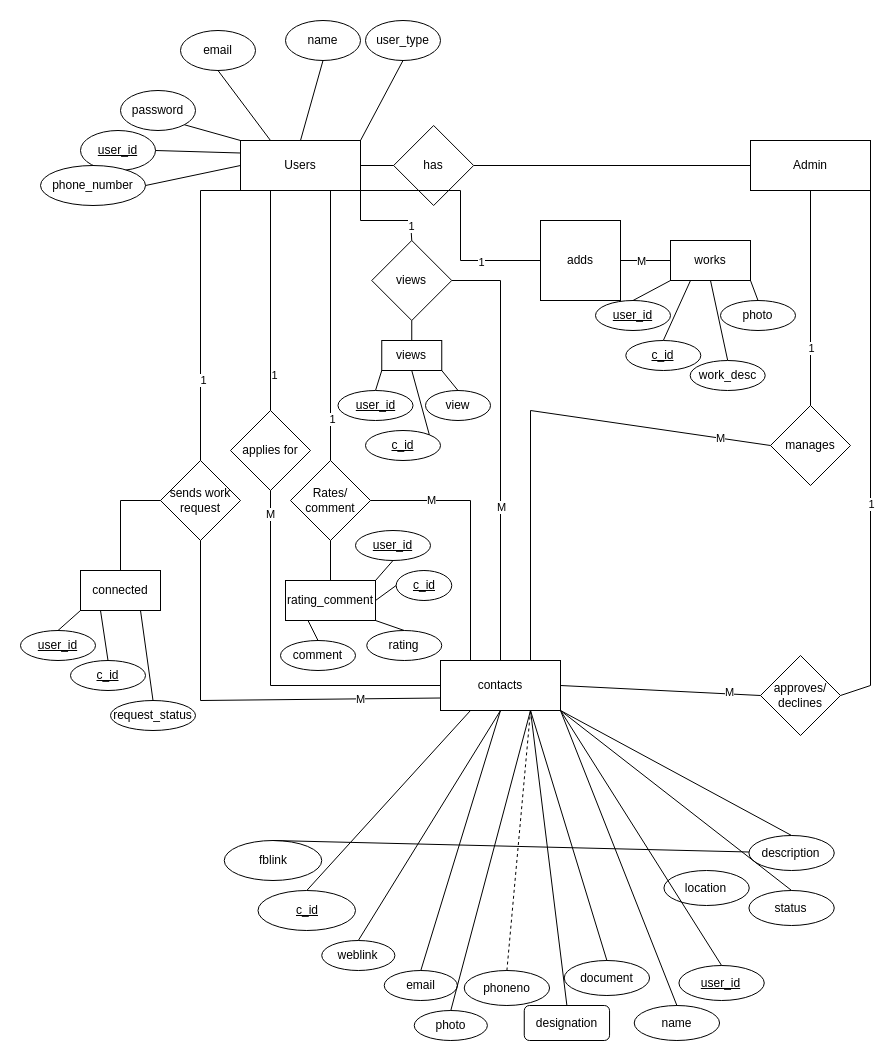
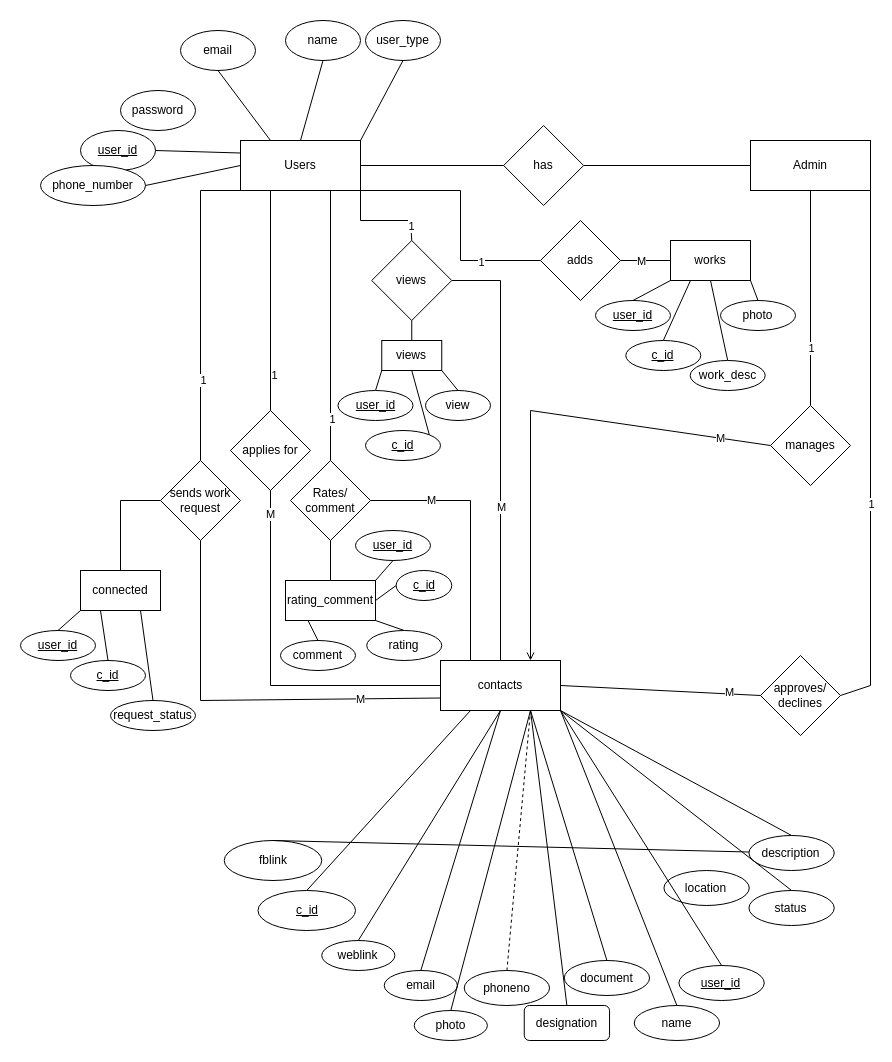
(212, 133) -> none
(434, 166) -> (544, 166)
(581, 261) -> (581, 261)
(531, 655) -> (531, 655)
